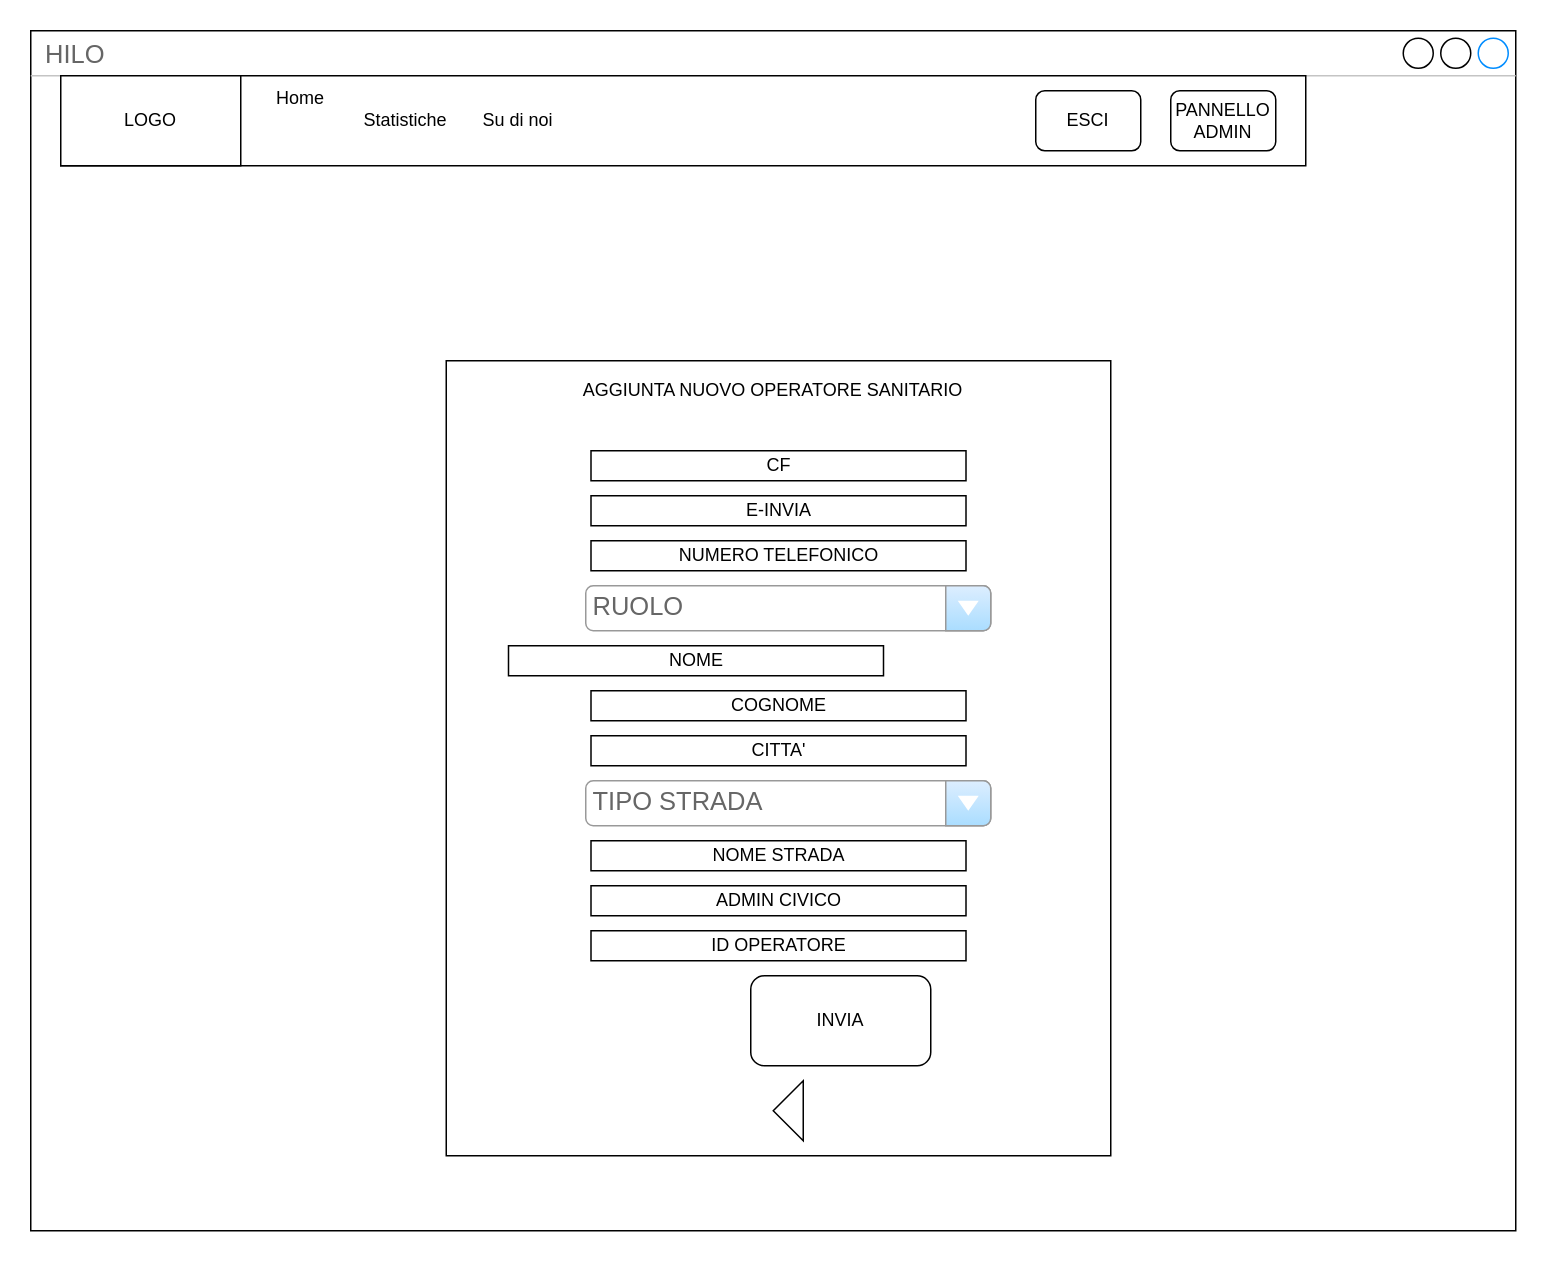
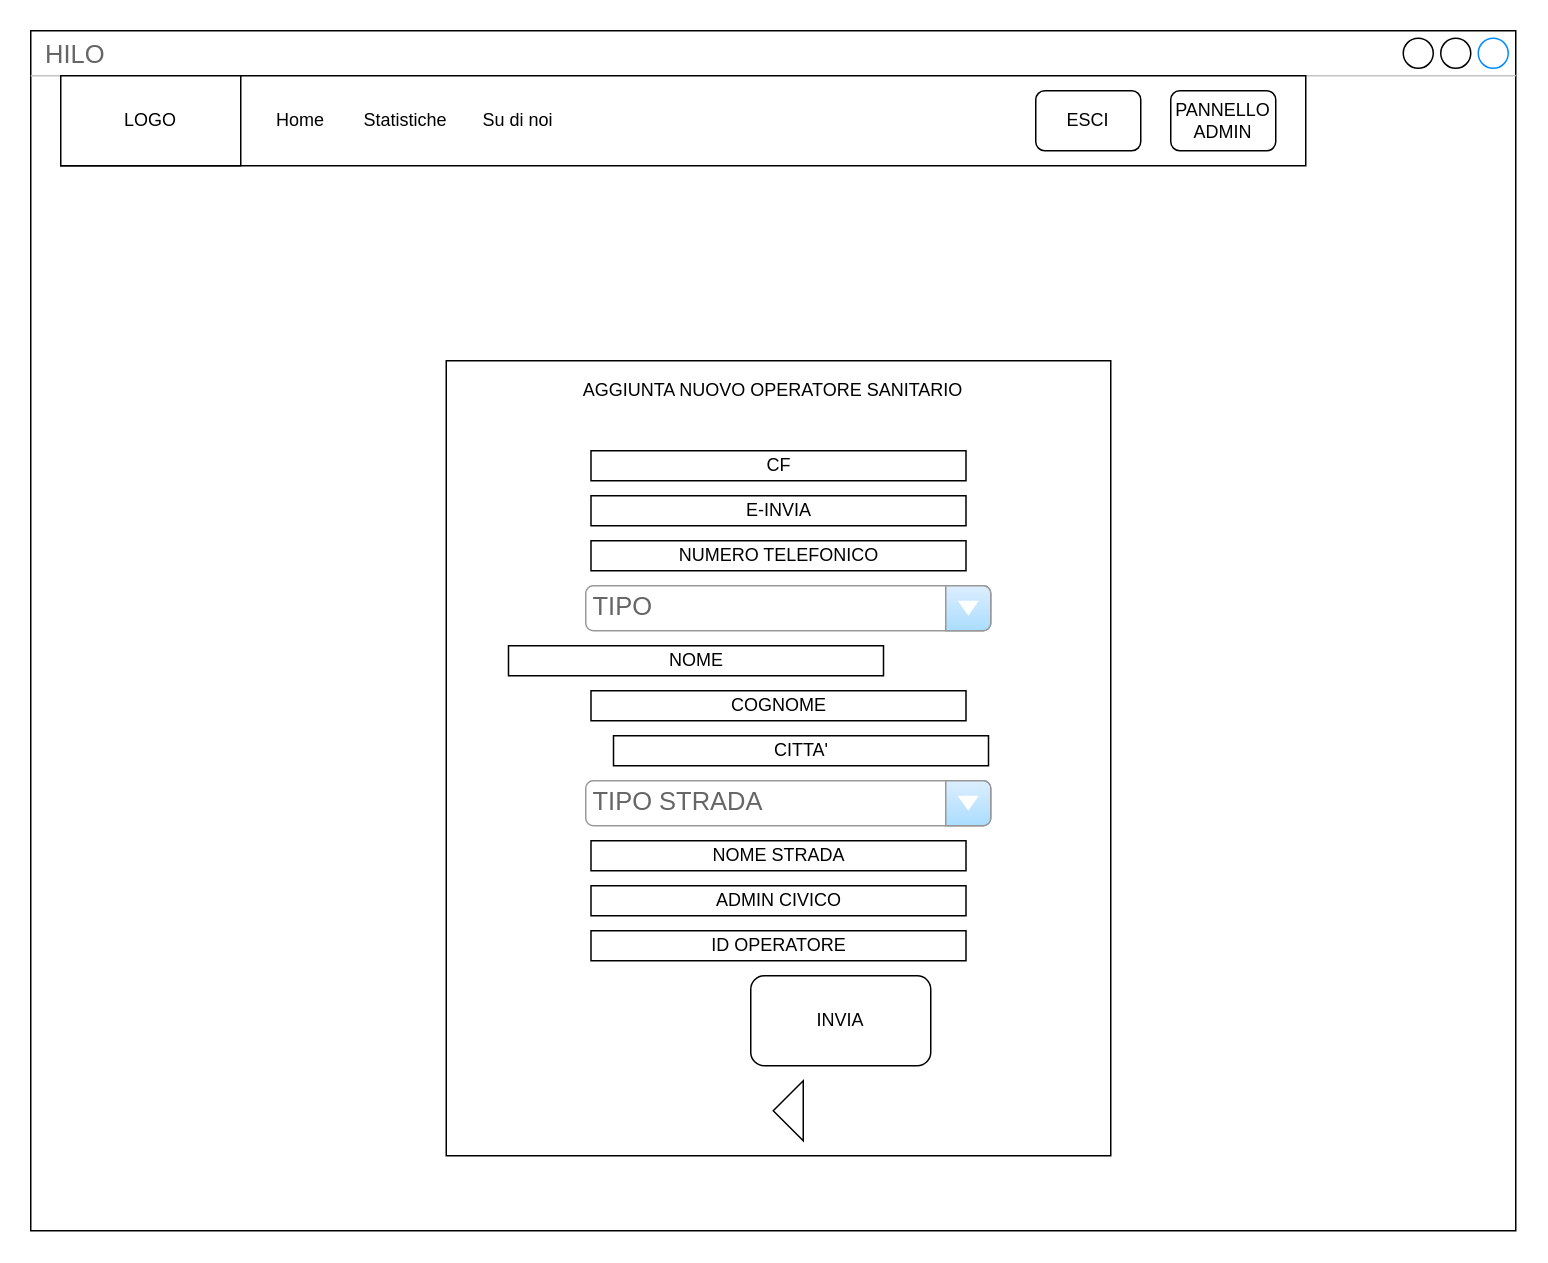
(301, 98) -> (301, 121)
(629, 608) -> (622, 608)
(779, 751) -> (801, 751)
